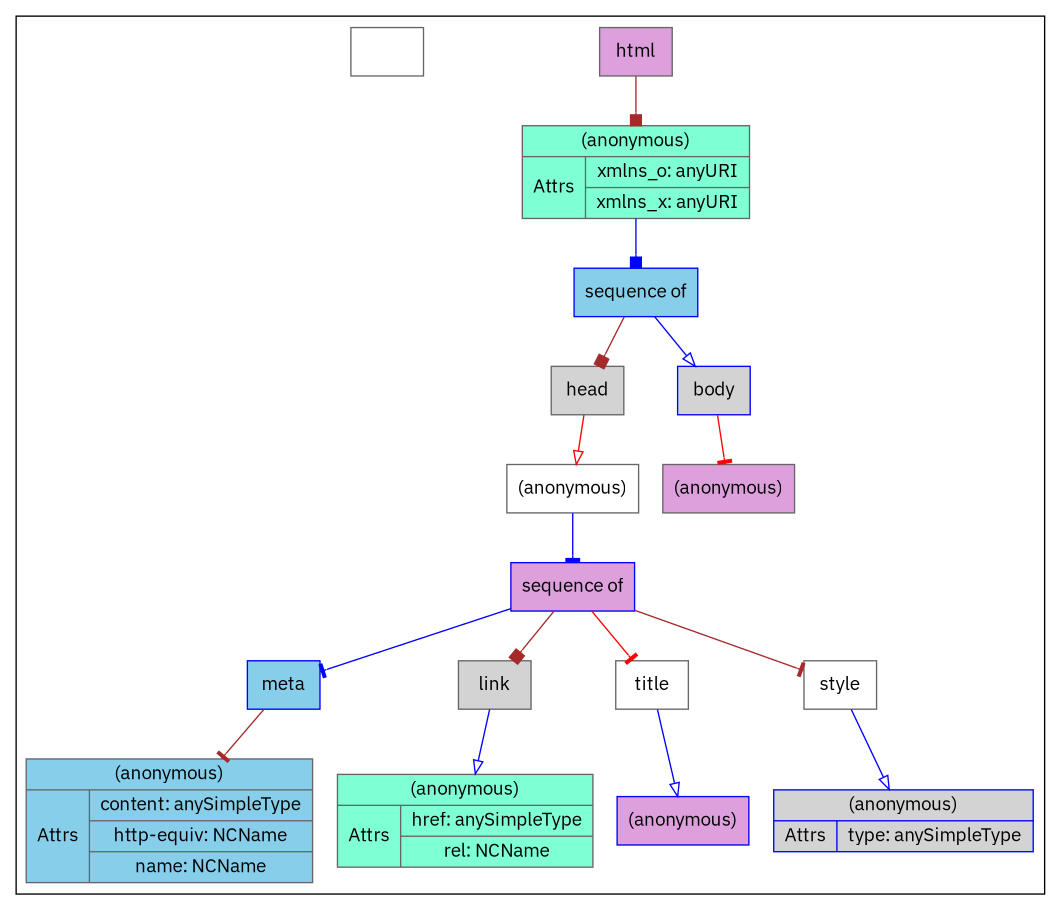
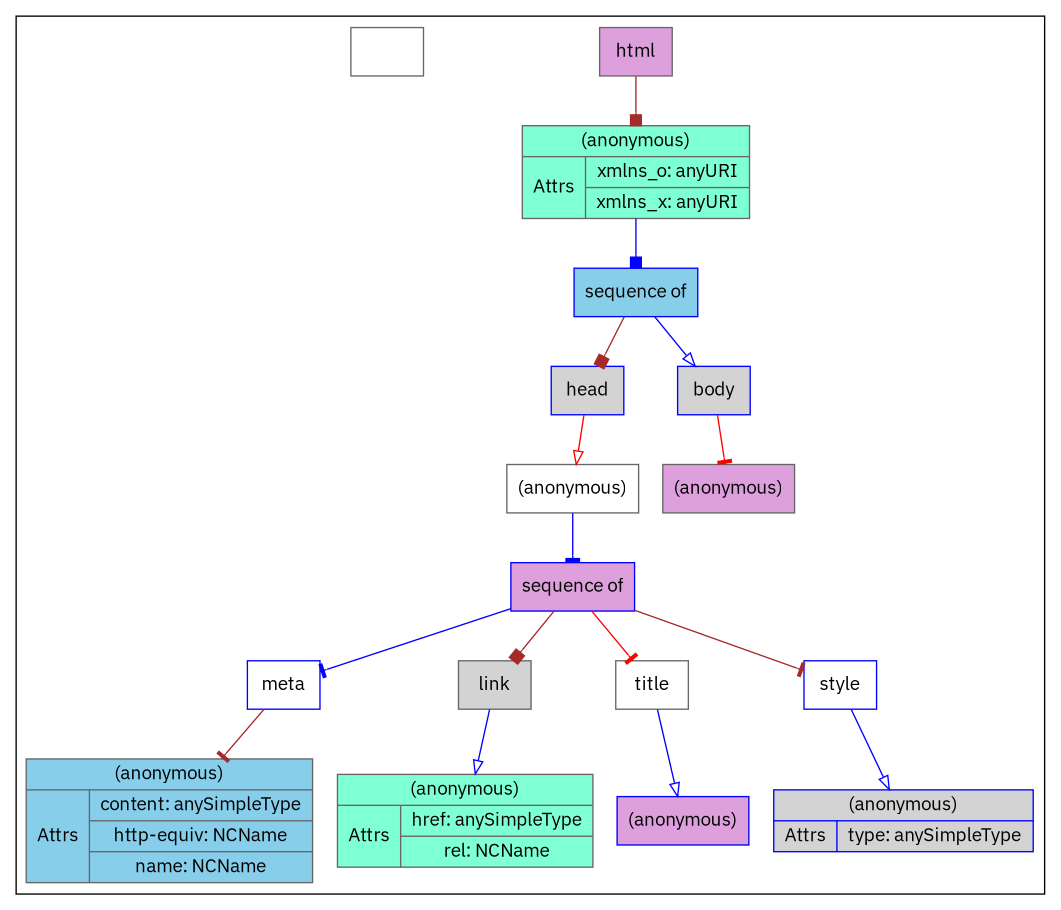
(588, 391) -> (588, 391)
(284, 685) -> (284, 685)
(840, 685) -> (840, 685)
